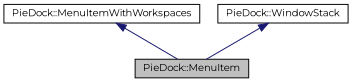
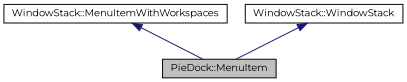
(102, 14) -> (116, 14)
(283, 14) -> (324, 14)
